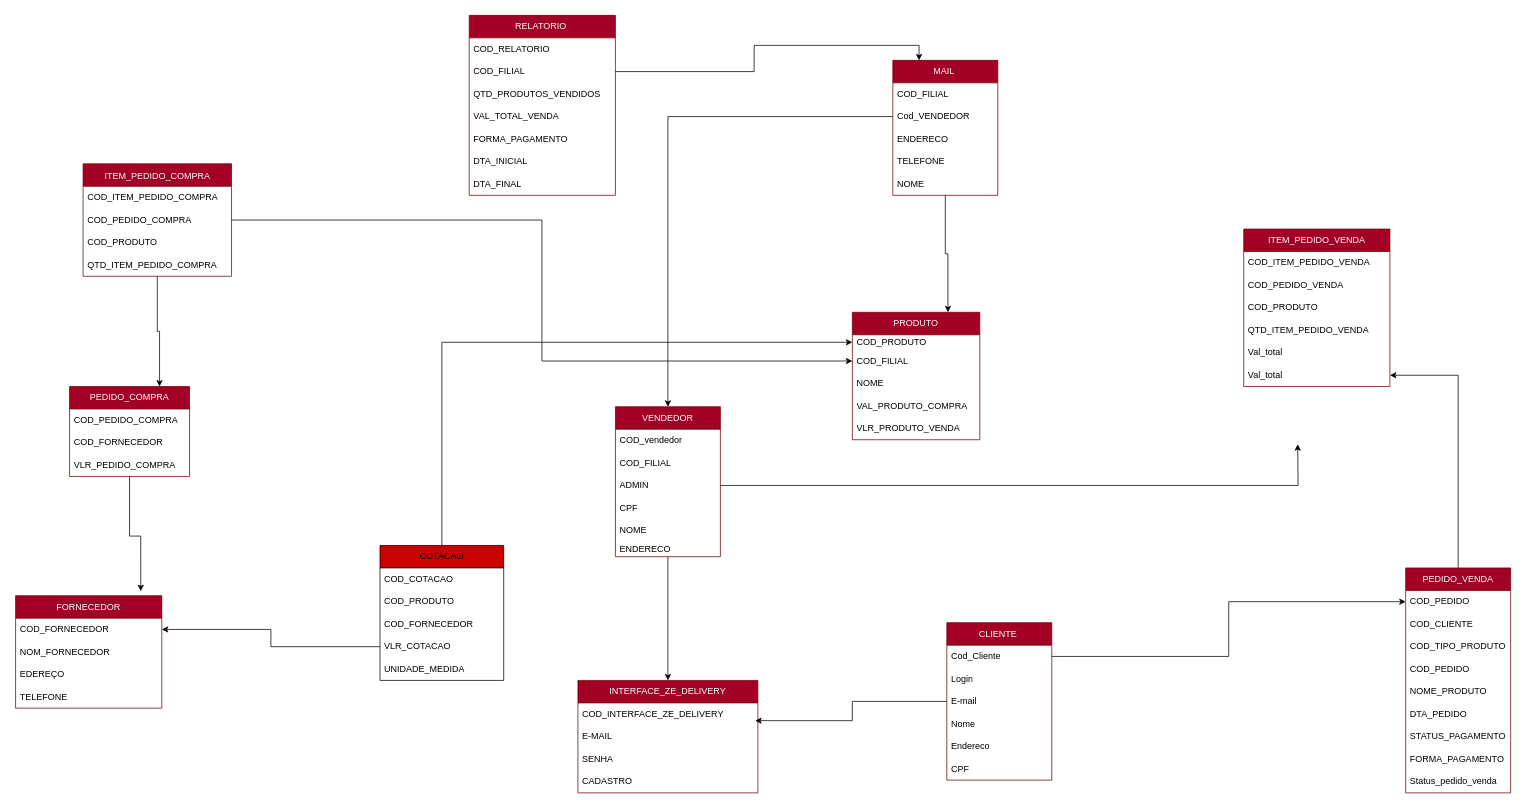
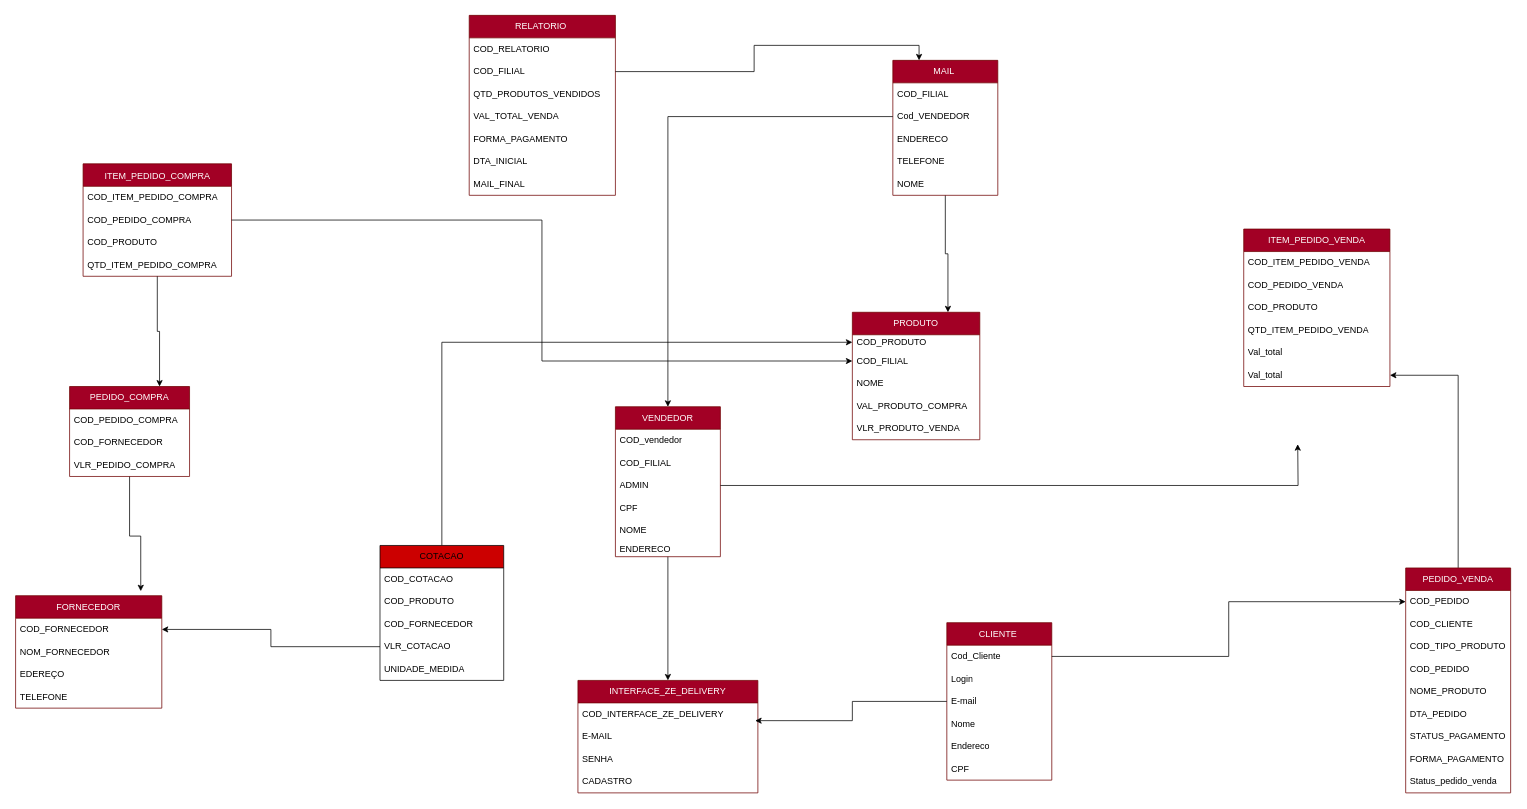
(496, 184) -> (499, 184)
